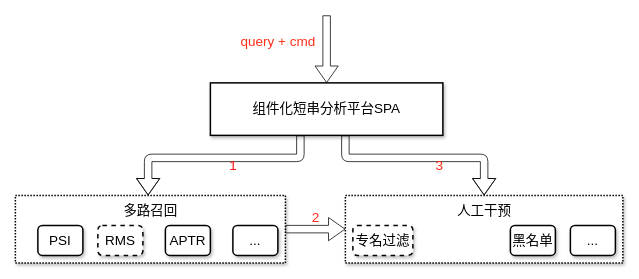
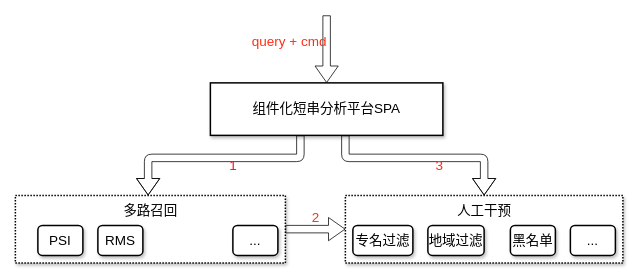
(278, 42) -> (289, 42)
(120, 240) -> (120, 240)
(188, 240) -> none
(383, 240) -> (383, 240)
none -> (456, 240)
